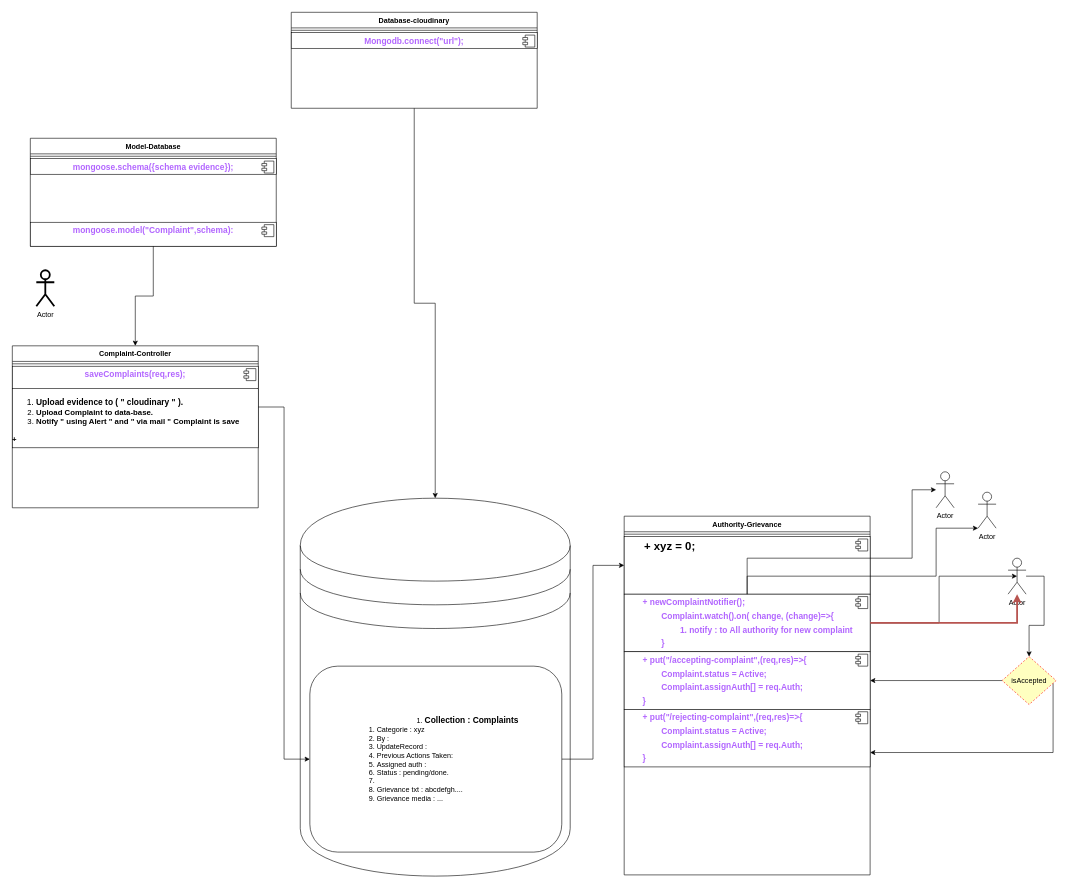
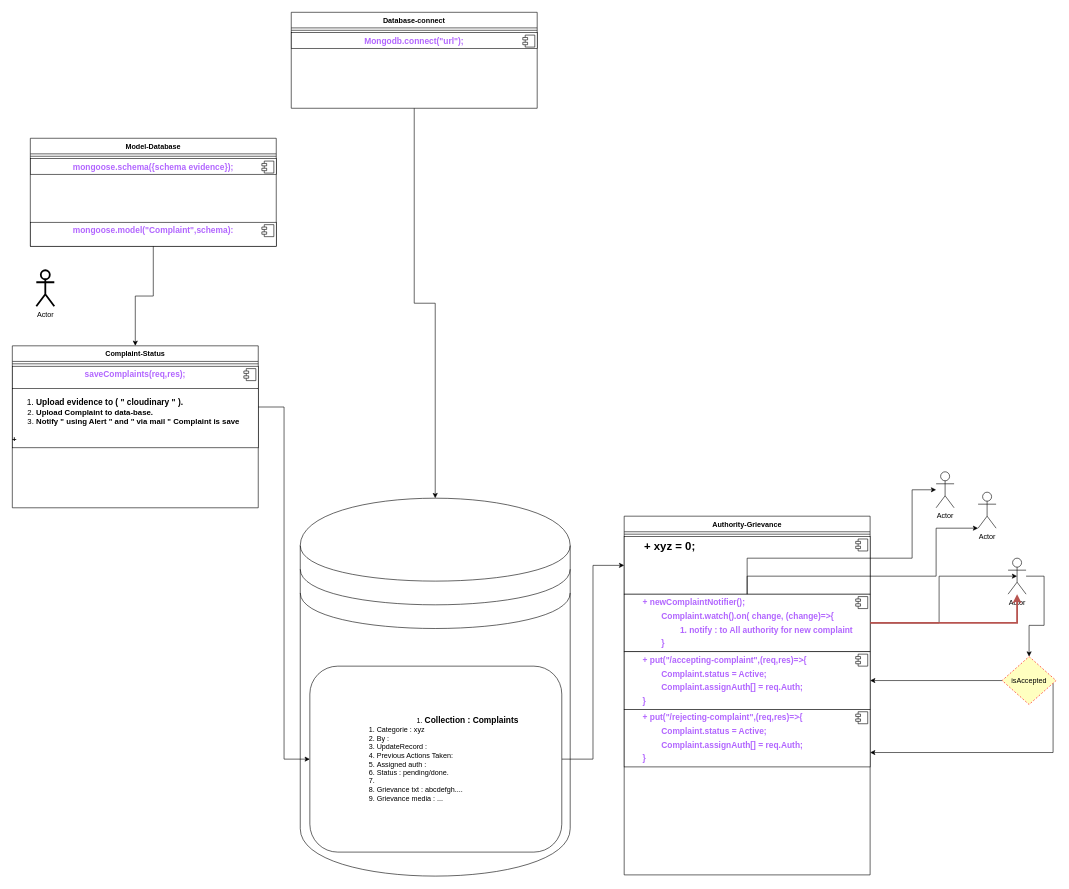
(414, 21) -> (414, 21)
(135, 354) -> (135, 354)
